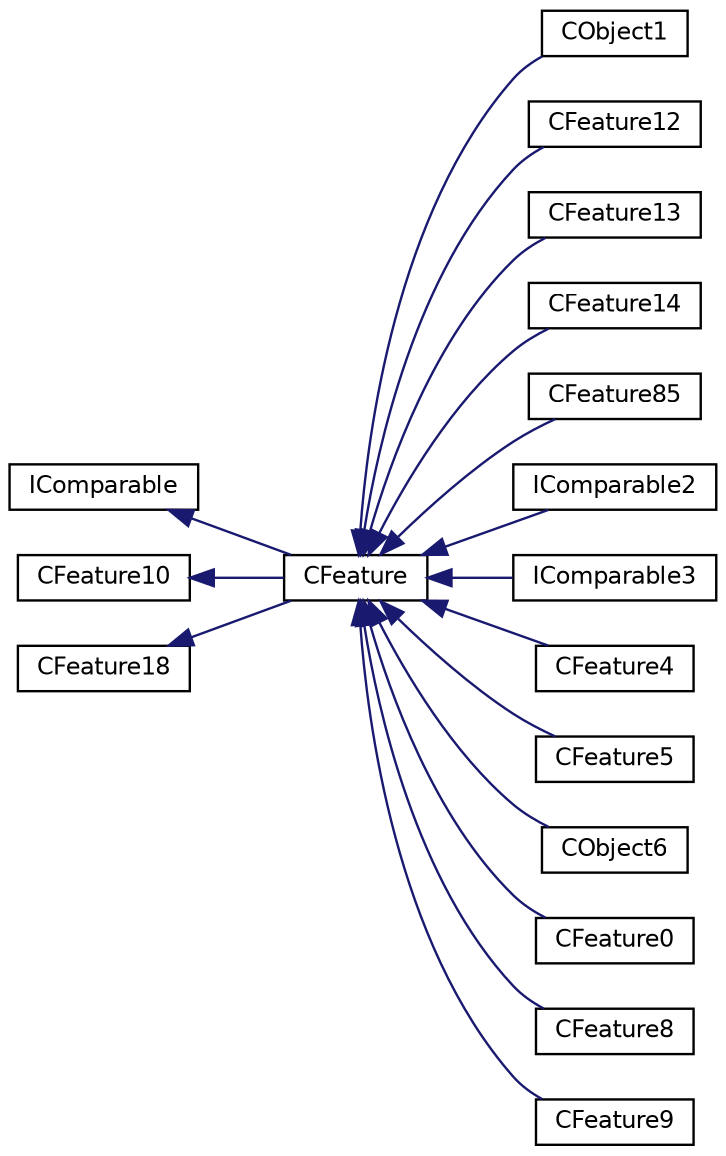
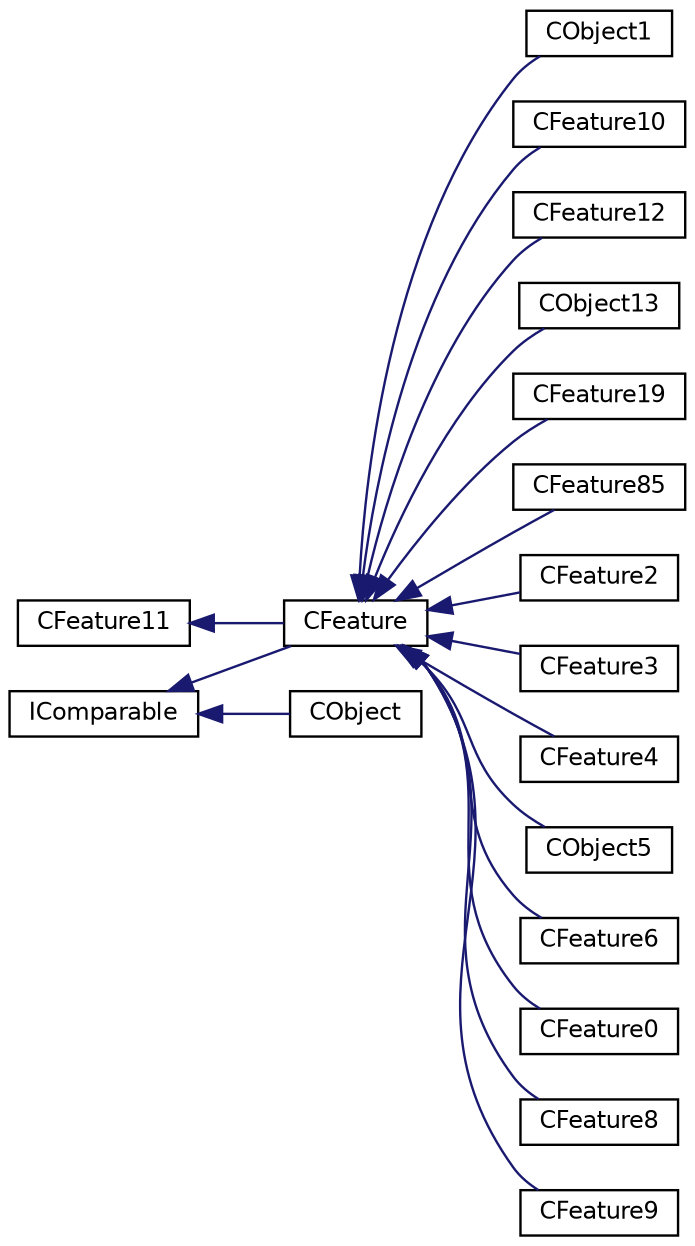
(615, 215) -> (599, 306)
(615, 306) -> (599, 396)
(615, 487) -> (599, 578)
(249, 578) -> (417, 345)
(615, 578) -> (599, 668)
(104, 668) -> (104, 623)
none -> (356, 714)
(615, 759) -> (599, 850)
(615, 850) -> (599, 941)
